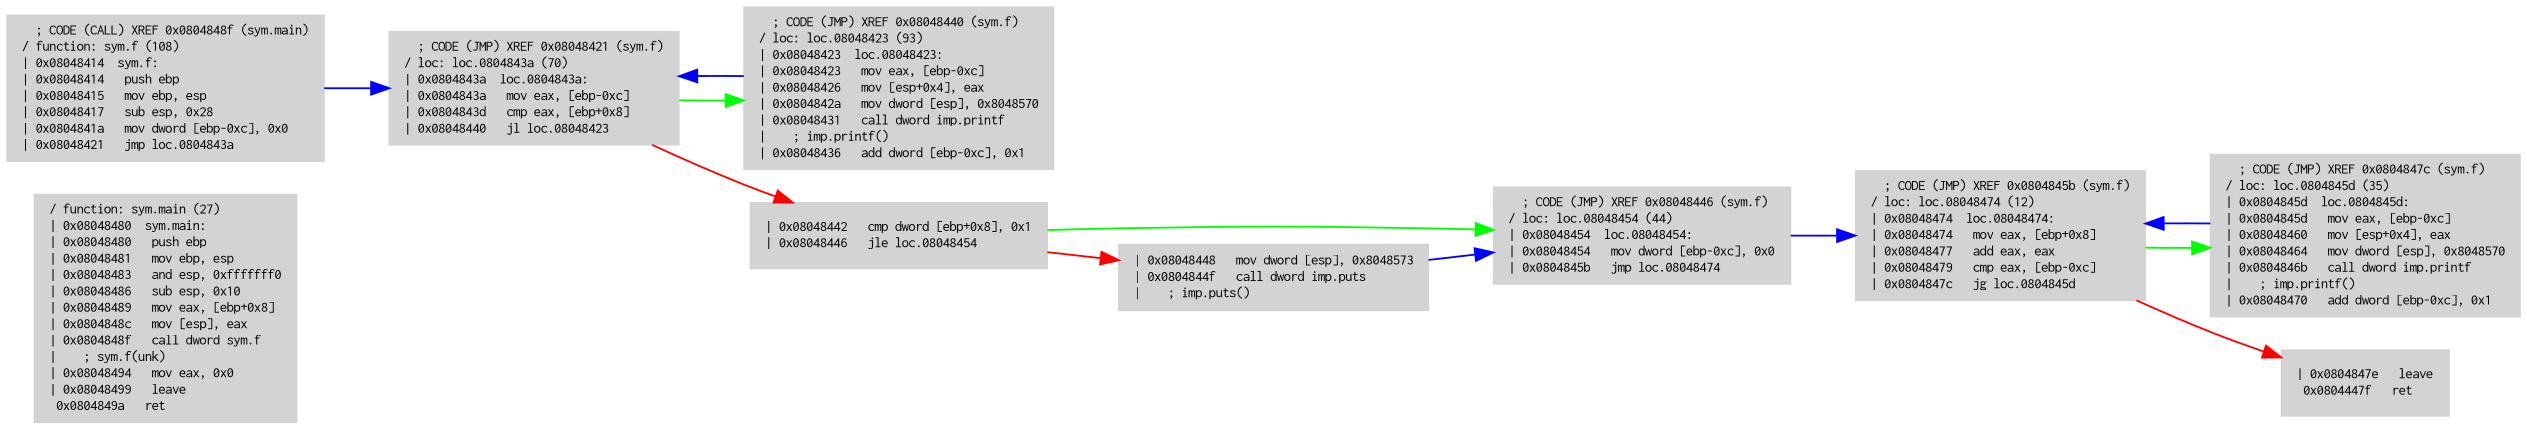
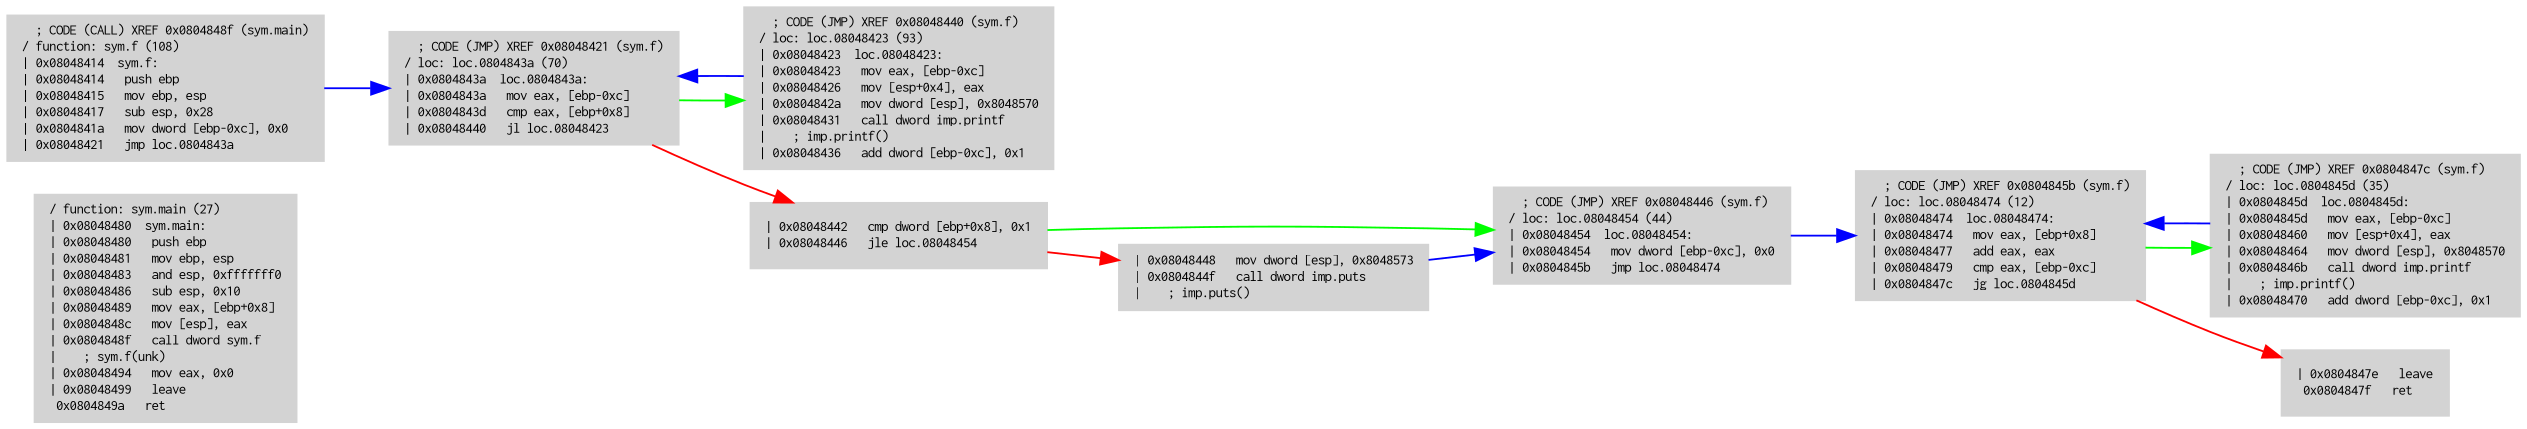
(2365, 383) -> (2365, 383)
